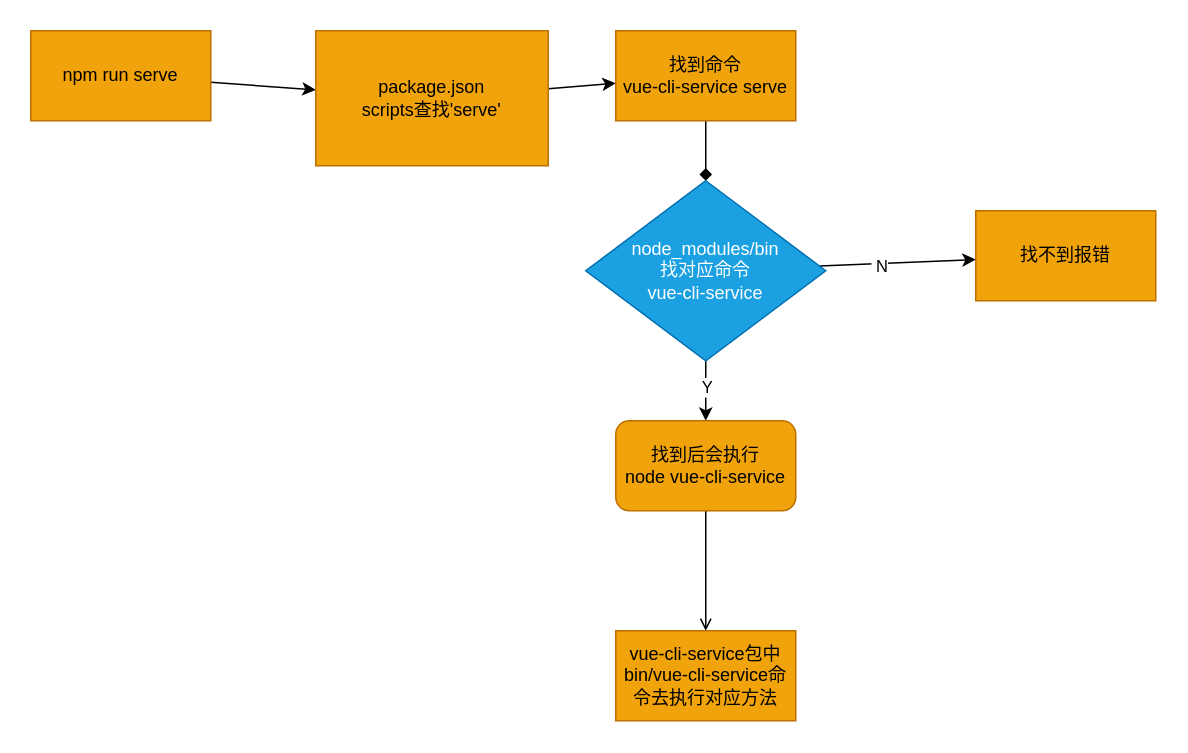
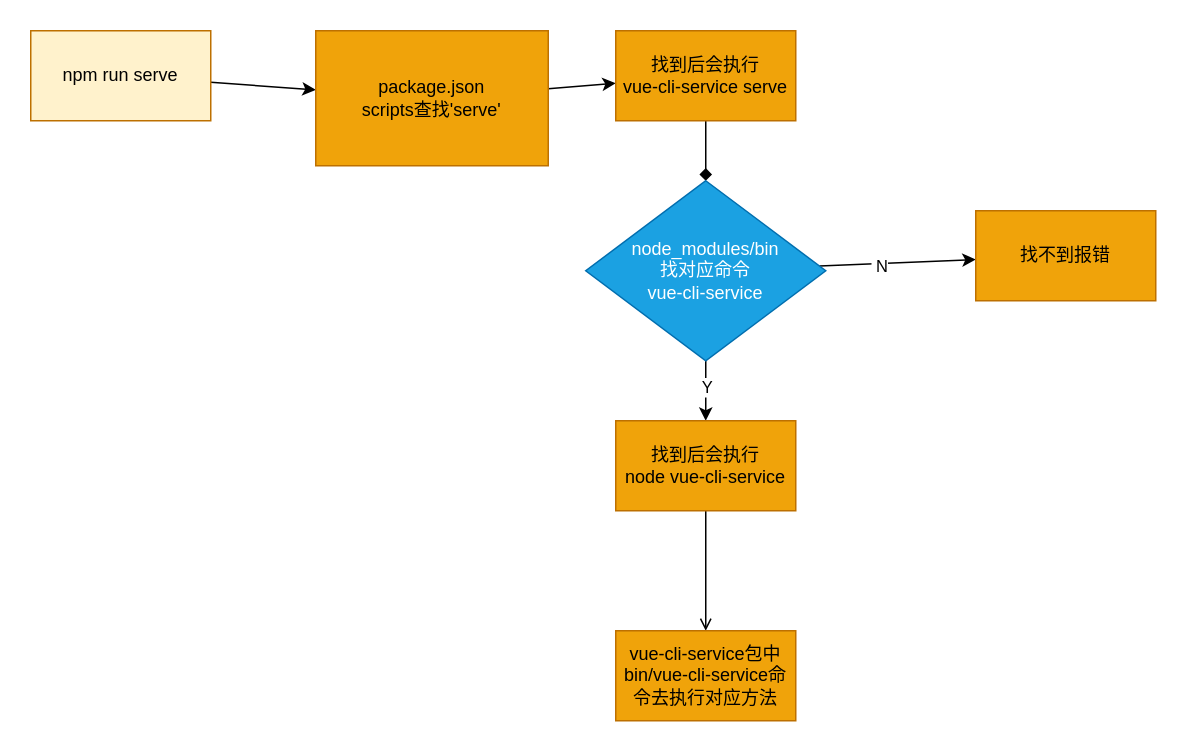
(121, 76) -> (121, 76)
(706, 76) -> (706, 76)
(706, 466) -> (706, 466)
